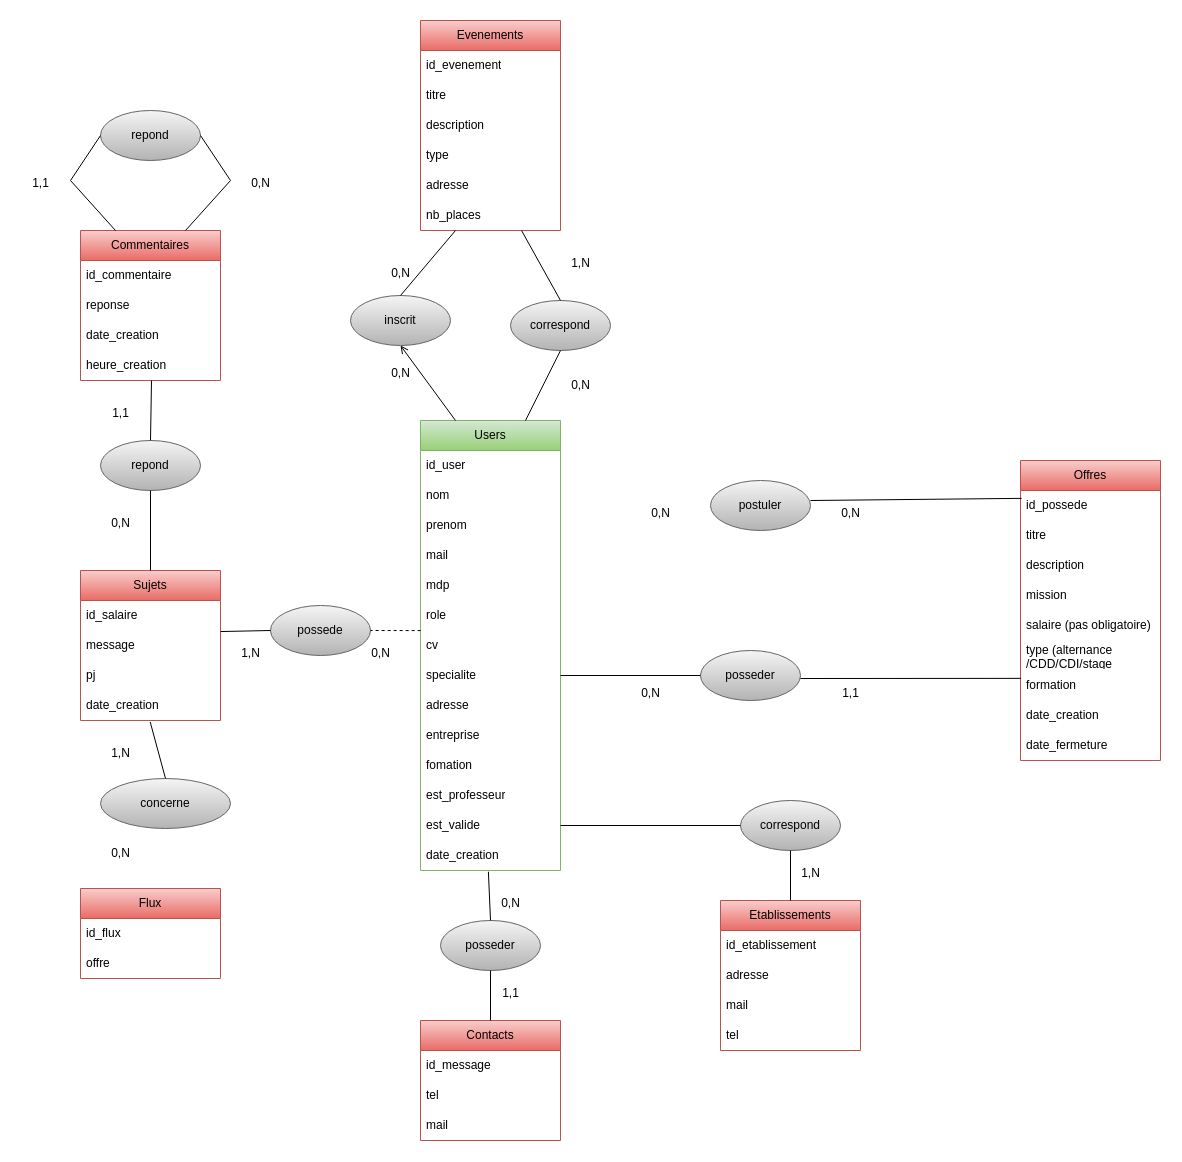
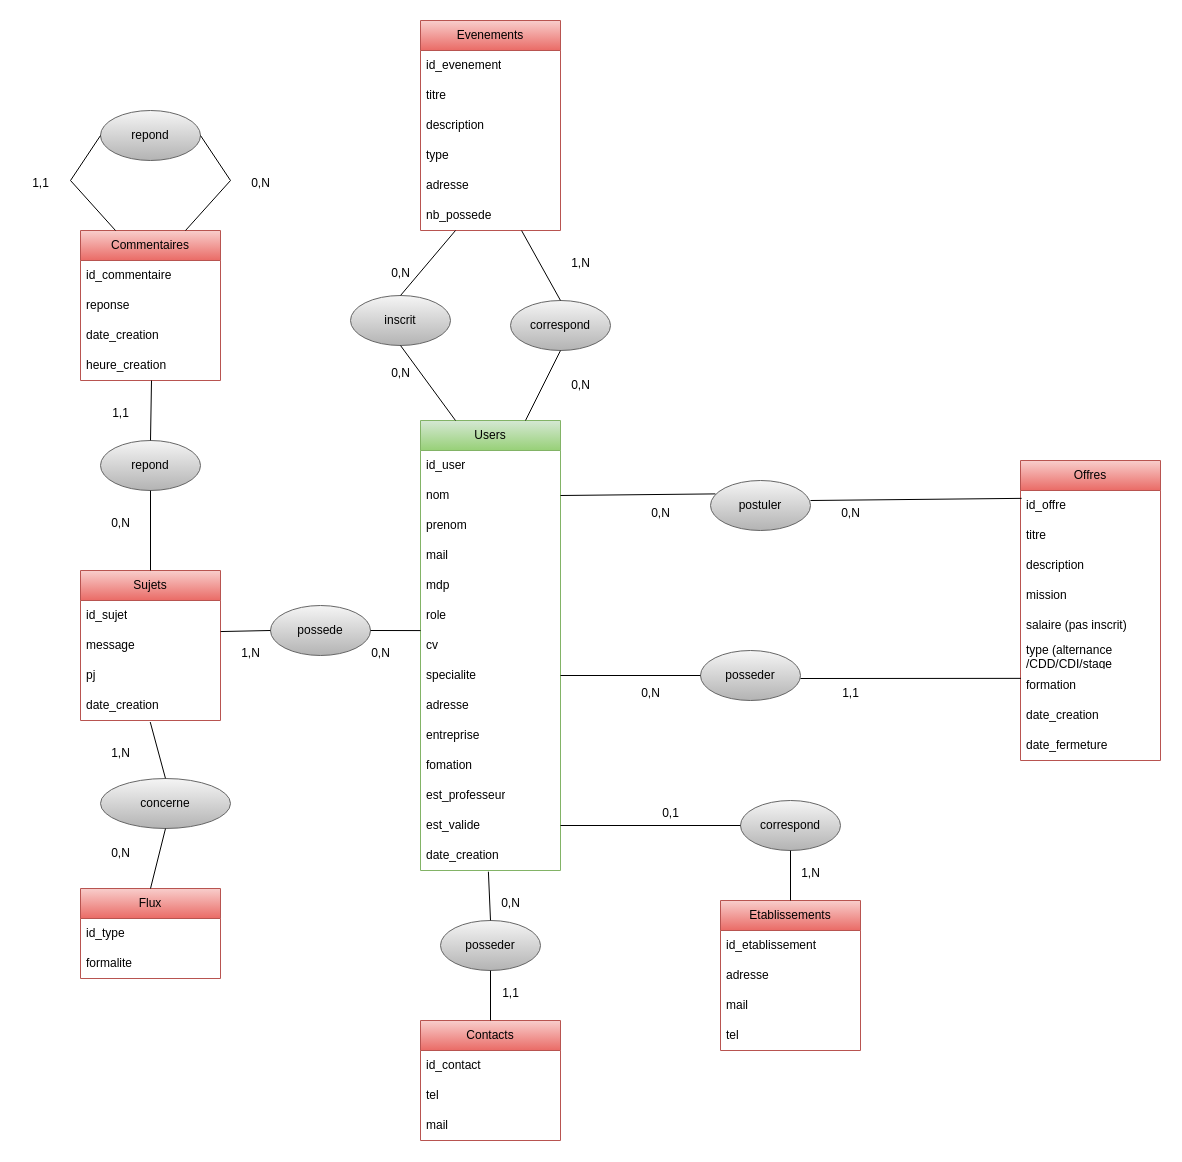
(455, 216) -> (460, 216)
(404, 350) -> (403, 349)
none -> (638, 495)
(1059, 506) -> (1052, 506)
(115, 616) -> (112, 616)
(1092, 626) -> (1088, 626)
(395, 631) -> (395, 631)
none -> (671, 814)
none -> (158, 859)
(107, 934) -> (108, 934)
(103, 964) -> (114, 964)
(459, 1066) -> (459, 1066)
